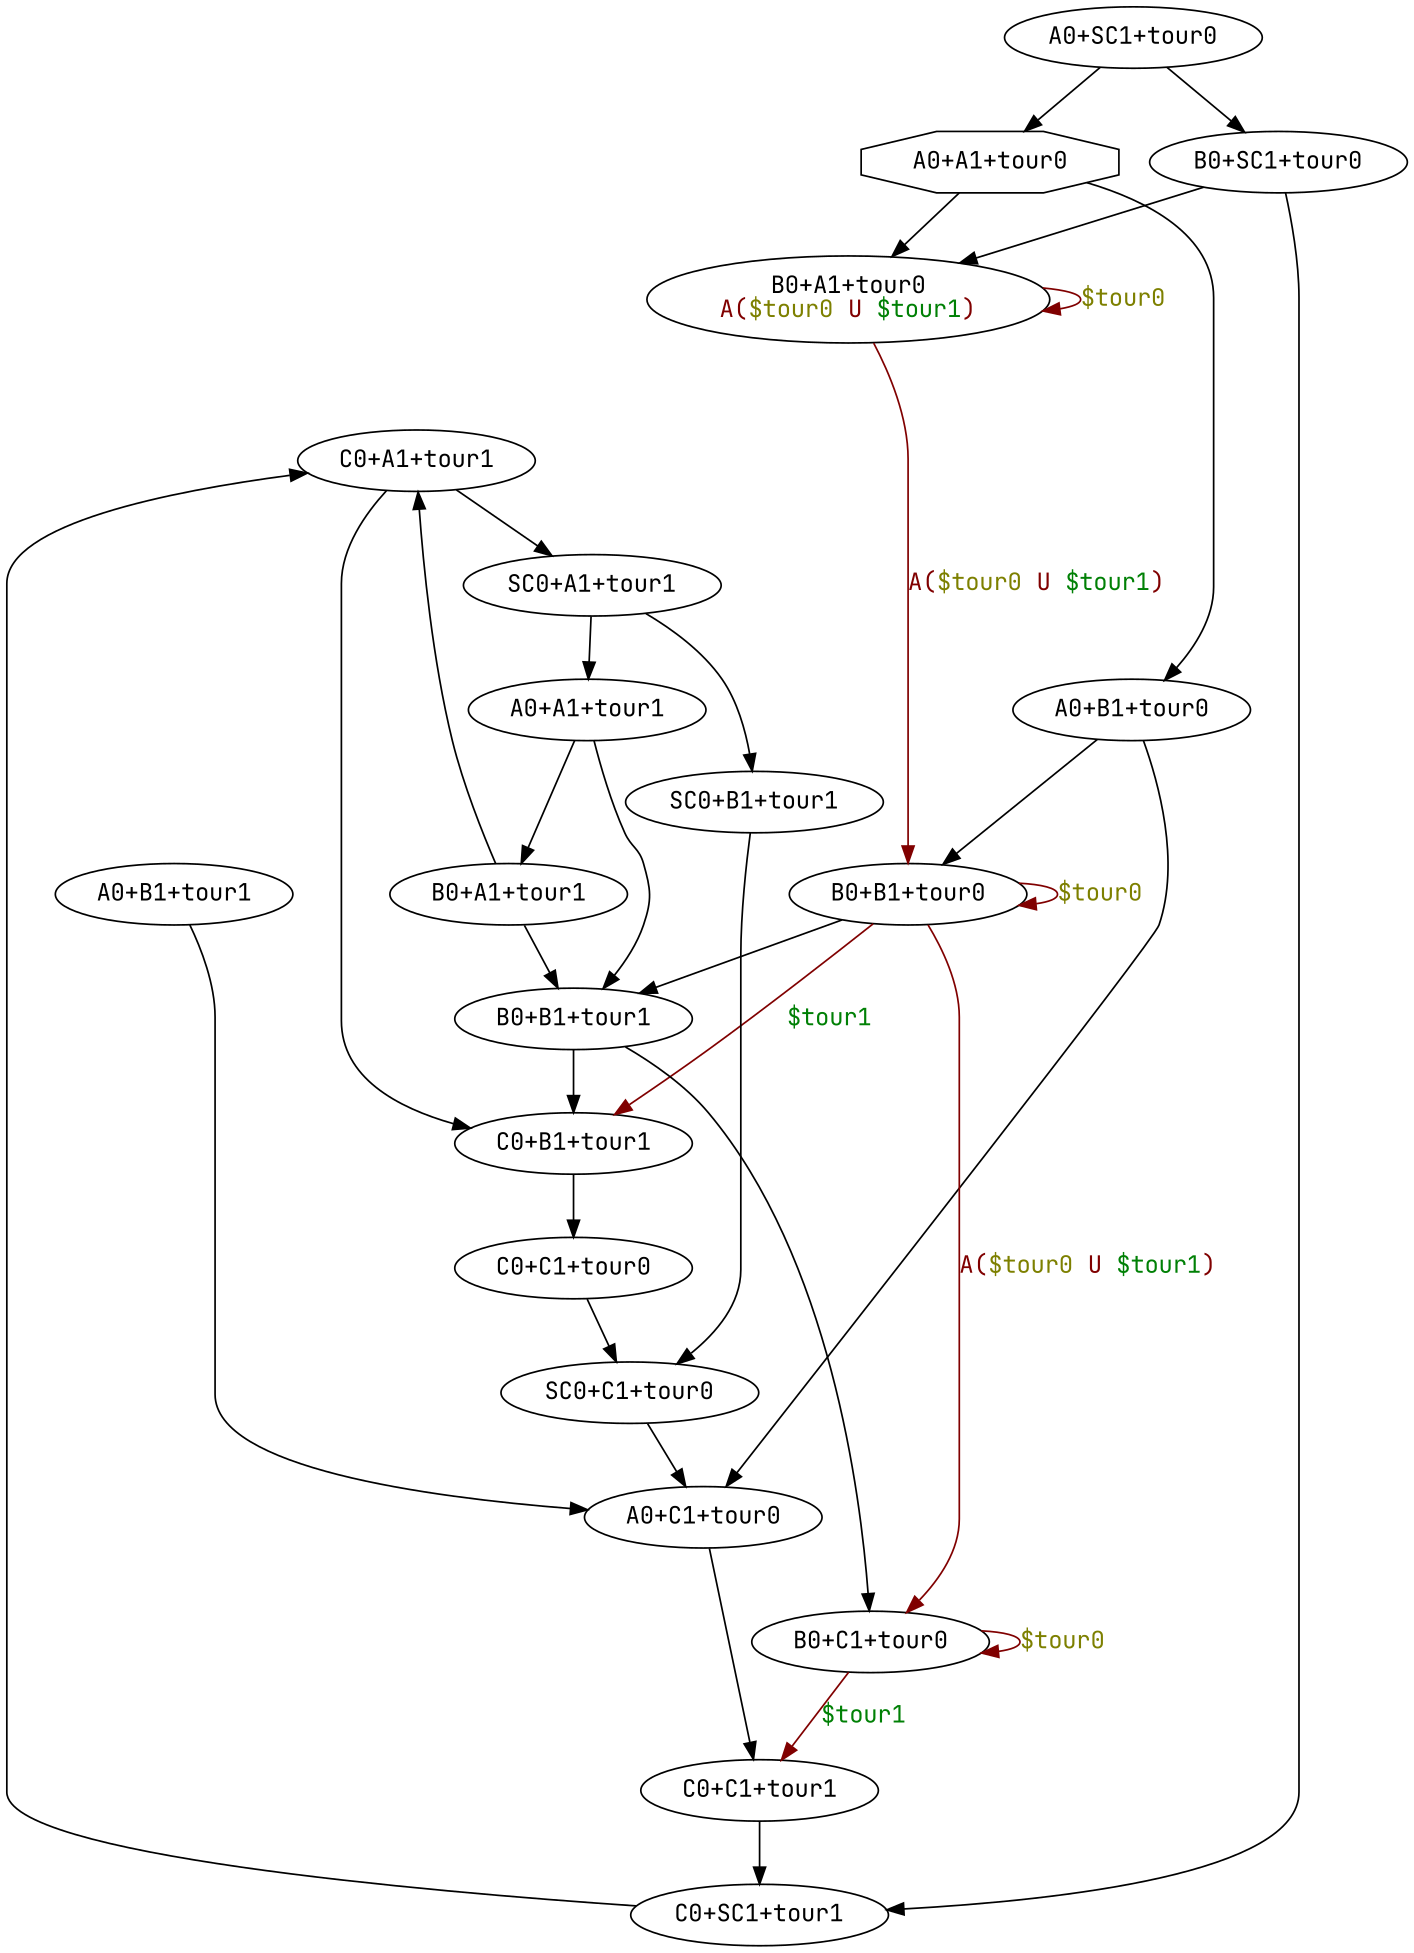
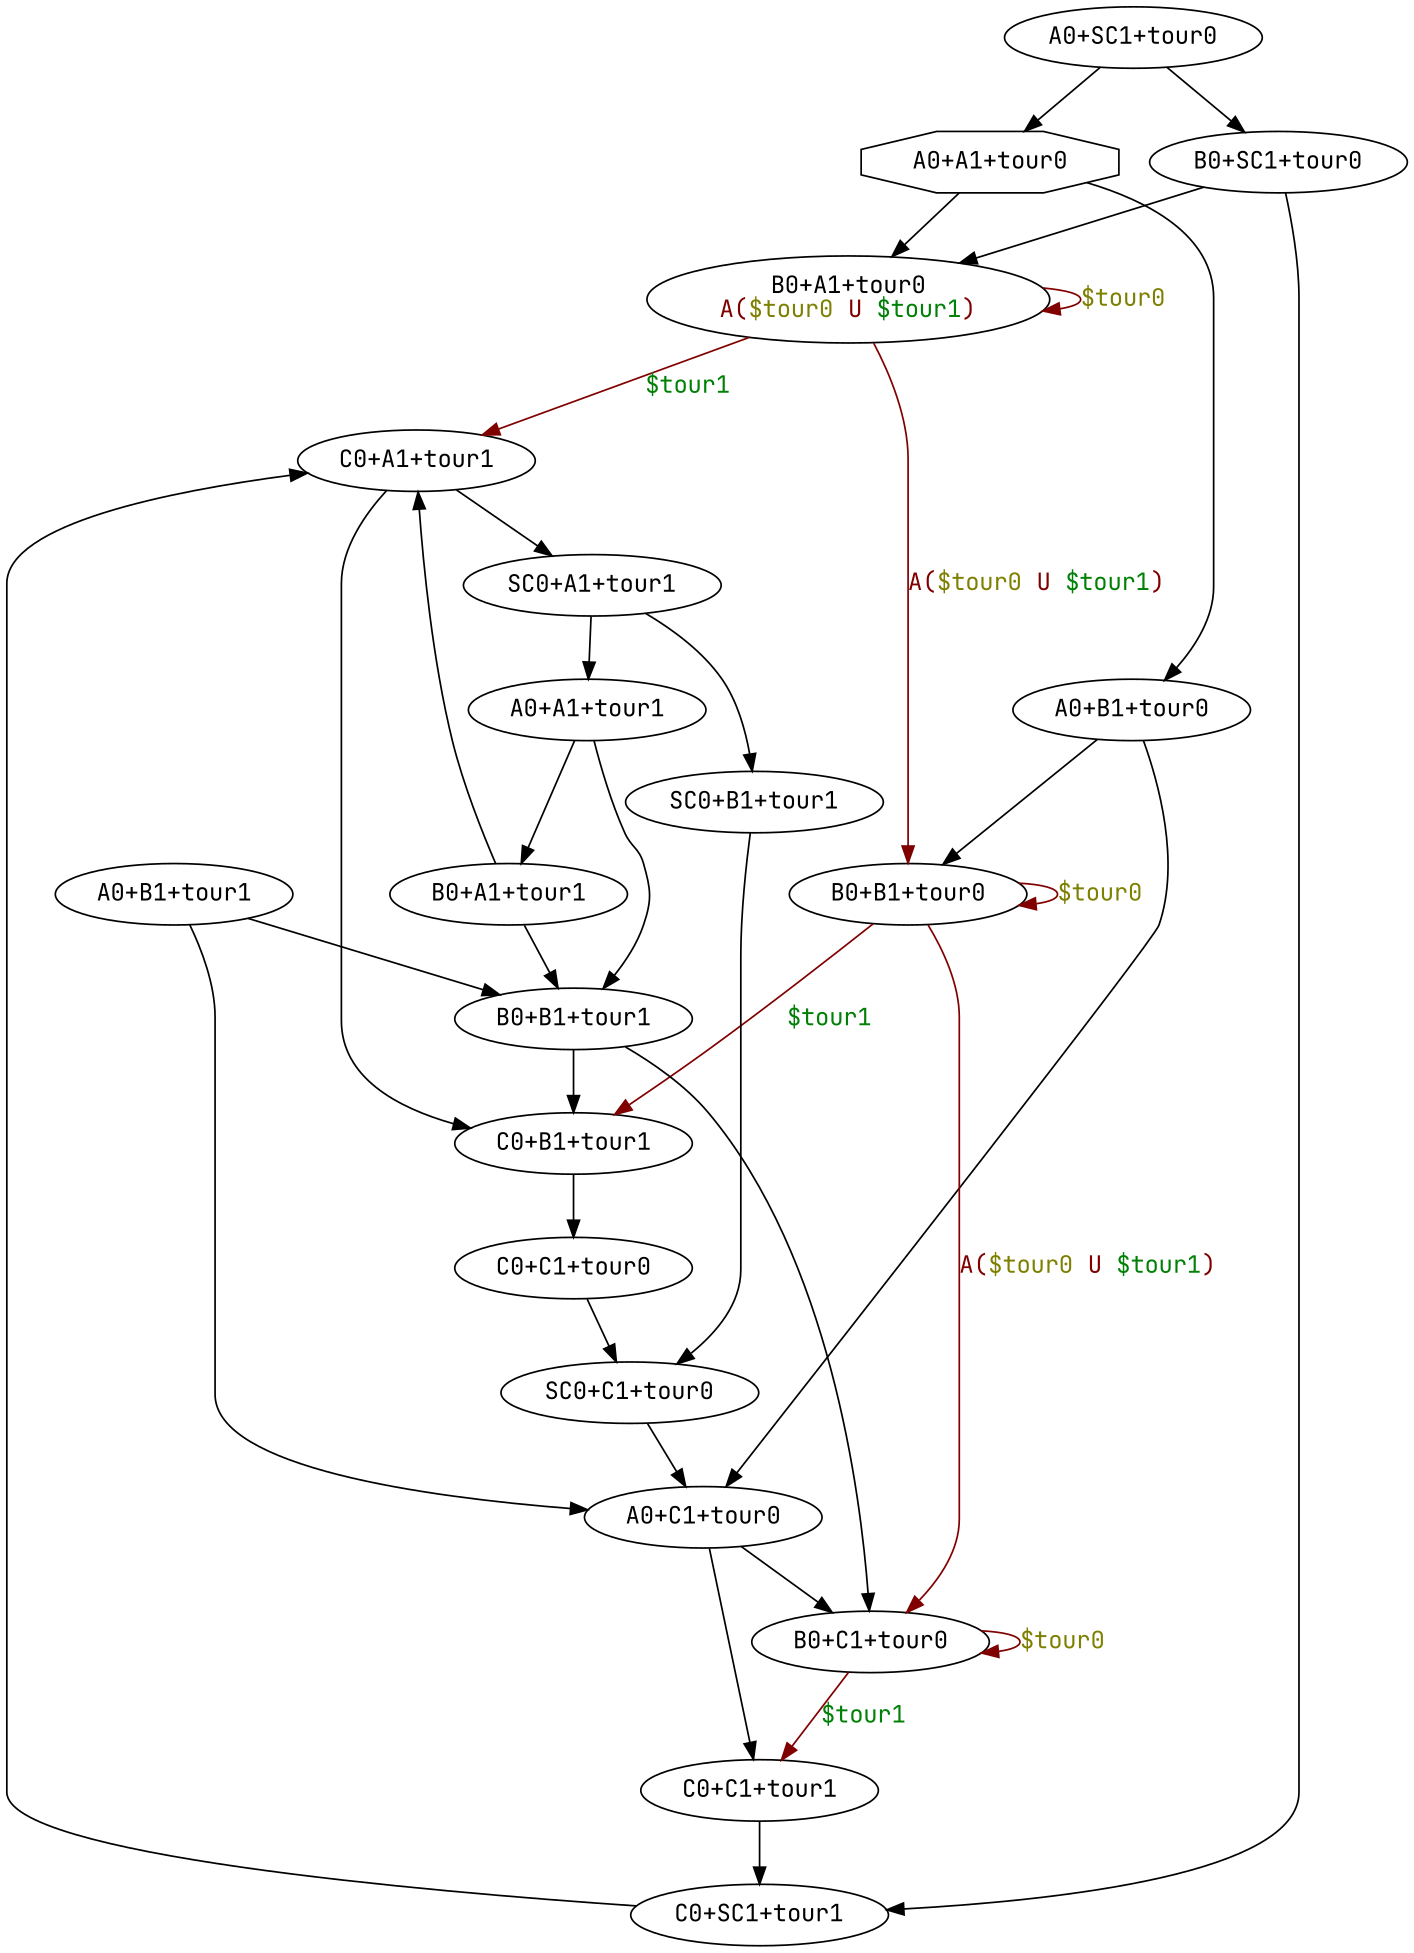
none -> (624, 383)
(754, 952) -> (366, 954)
none -> (780, 1574)
